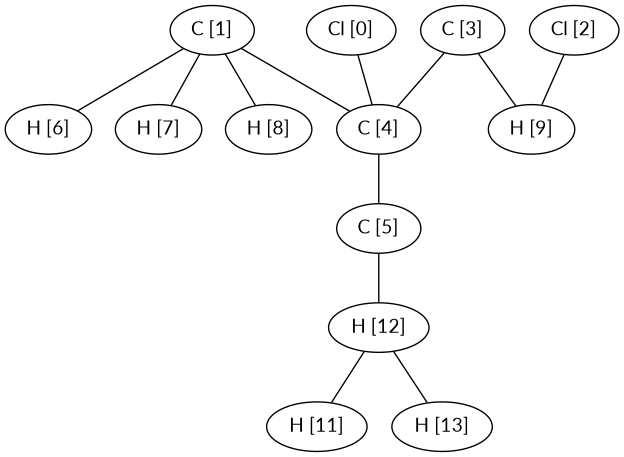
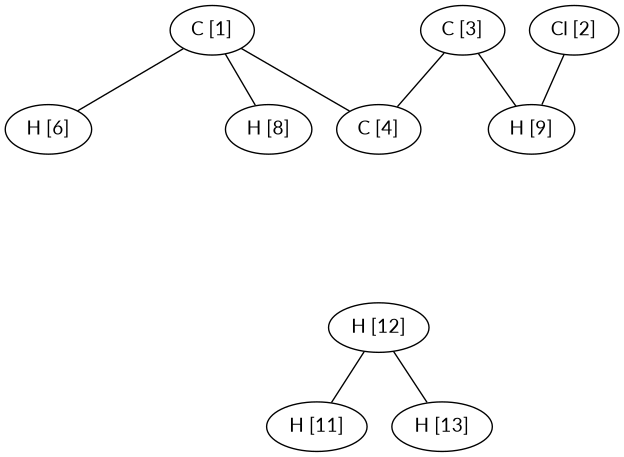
(351, 30) -> none
(159, 129) -> none
(379, 228) -> none
